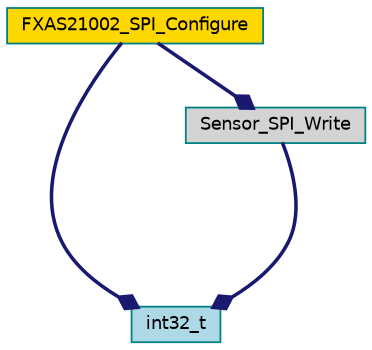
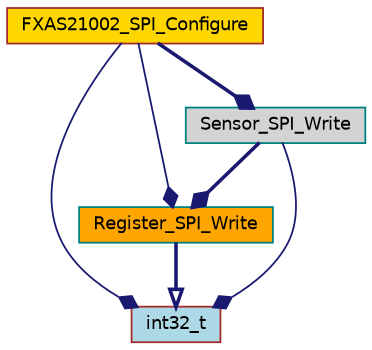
(135, 26) -> (135, 26)
(54, 174) -> (54, 174)
none -> (176, 225)
(292, 231) -> (292, 231)
(176, 324) -> (176, 324)
